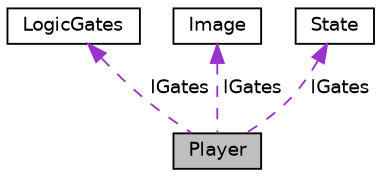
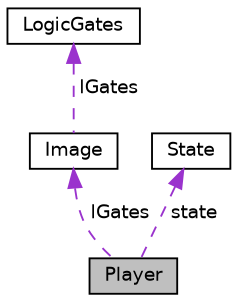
(338, 89) -> (191, 214)
(144, 98) -> (74, 98)
